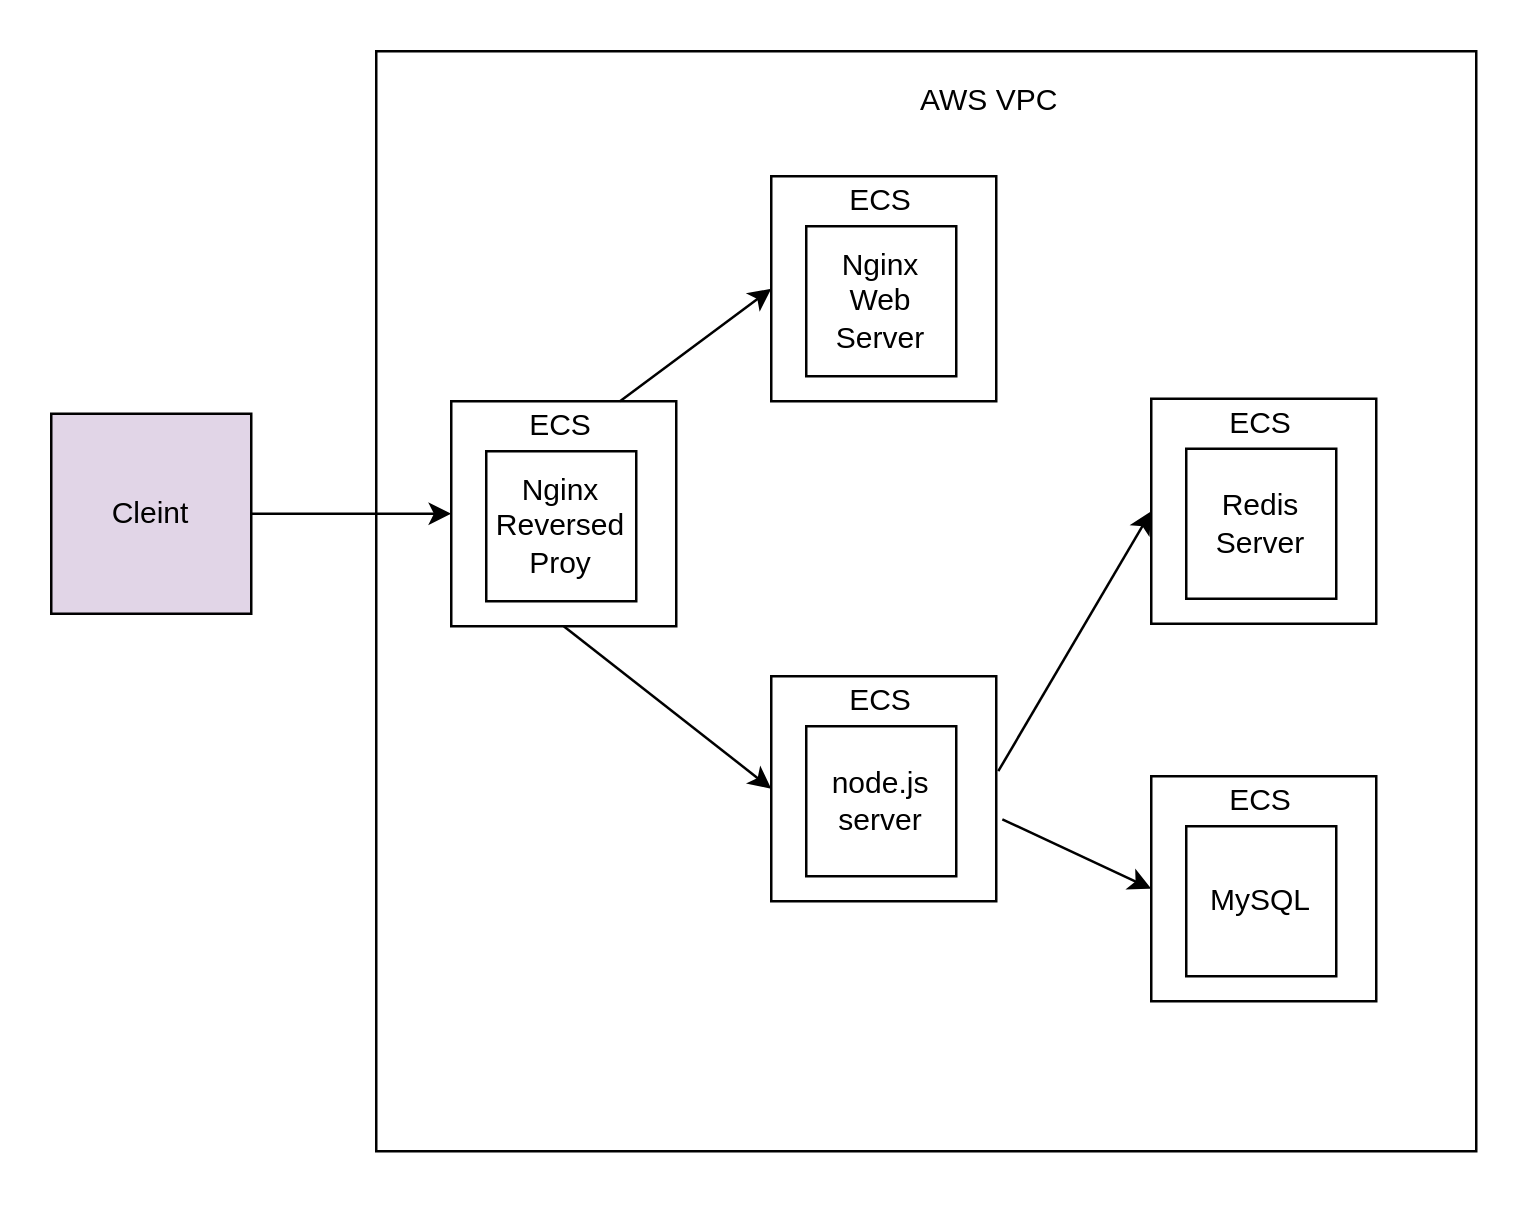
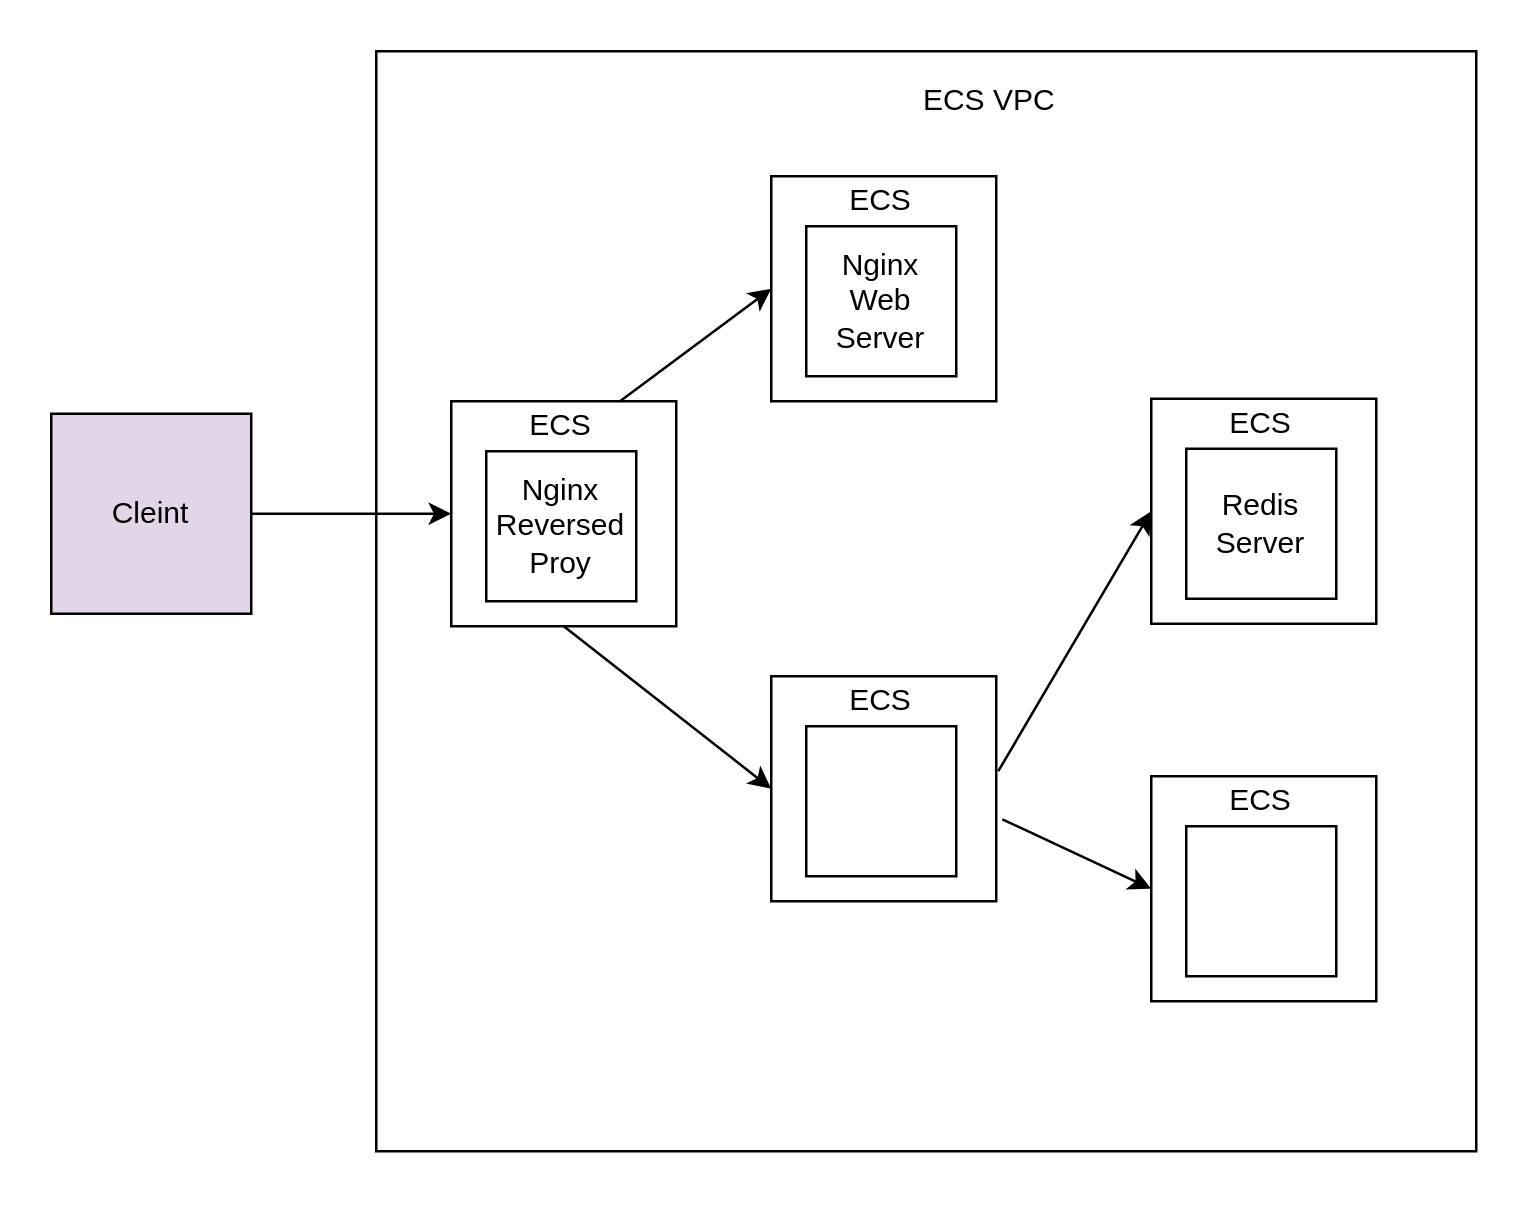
(990, 101) -> (990, 101)
(881, 801) -> none
(1261, 901) -> none
